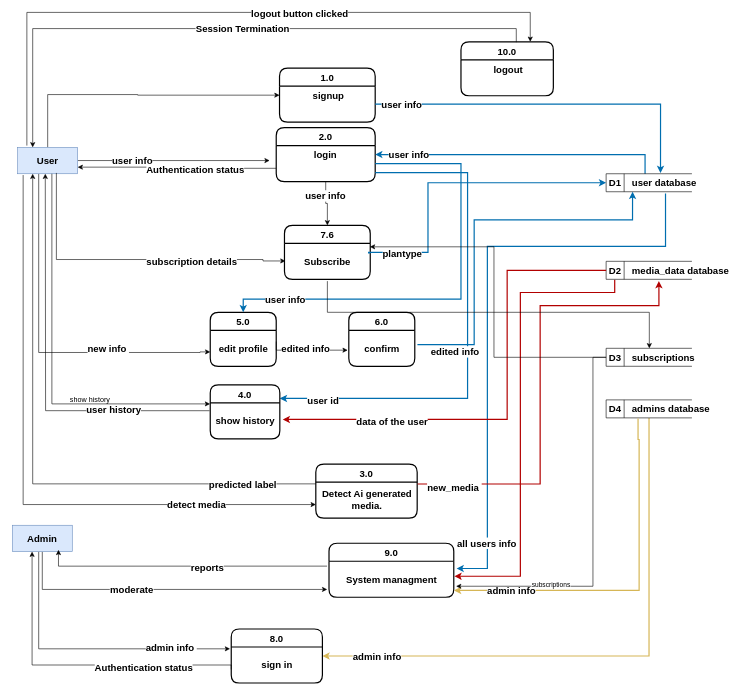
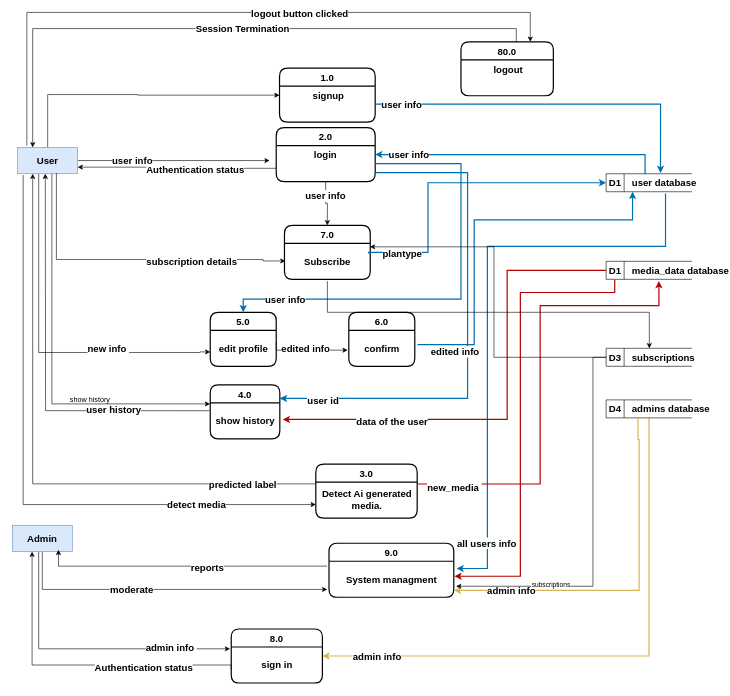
(507, 51) -> (507, 51)
(327, 235) -> (327, 235)
(672, 270) -> (672, 270)
